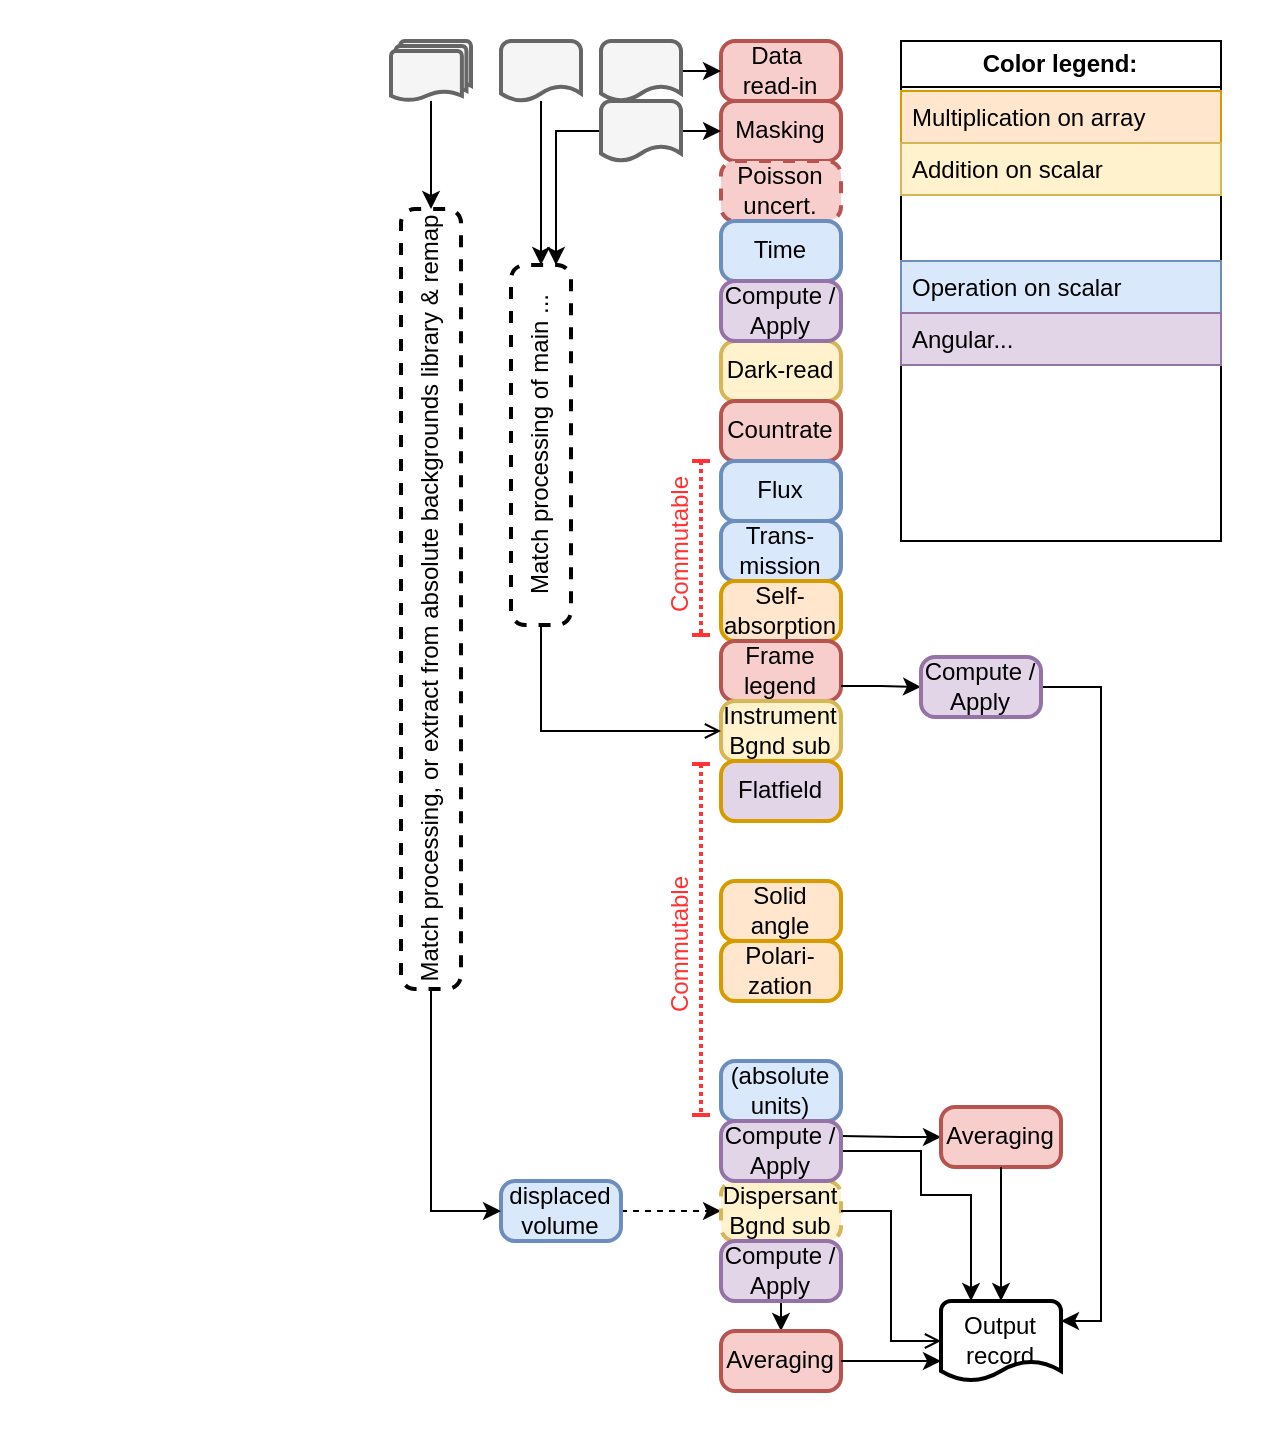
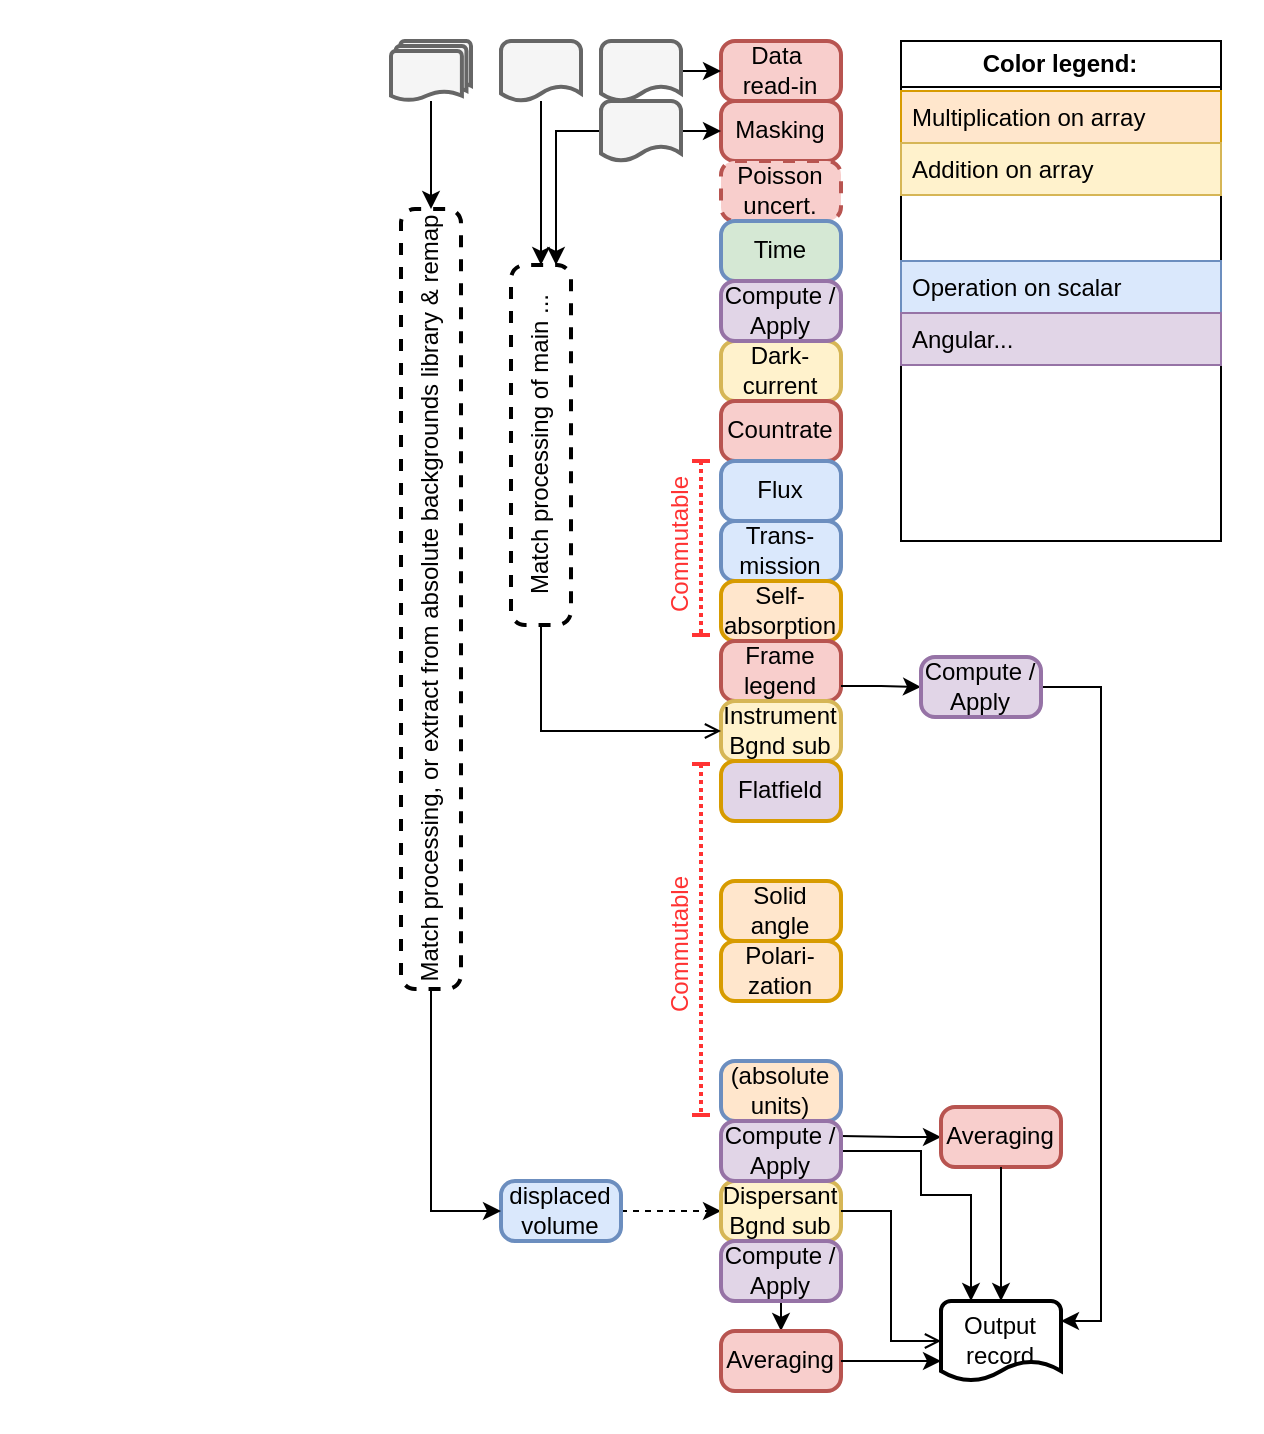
(1017, 170) -> (1014, 170)
(781, 251) -> (781, 251)
(781, 371) -> (781, 371)
(781, 1091) -> (781, 1091)
(781, 1211) -> (781, 1211)
